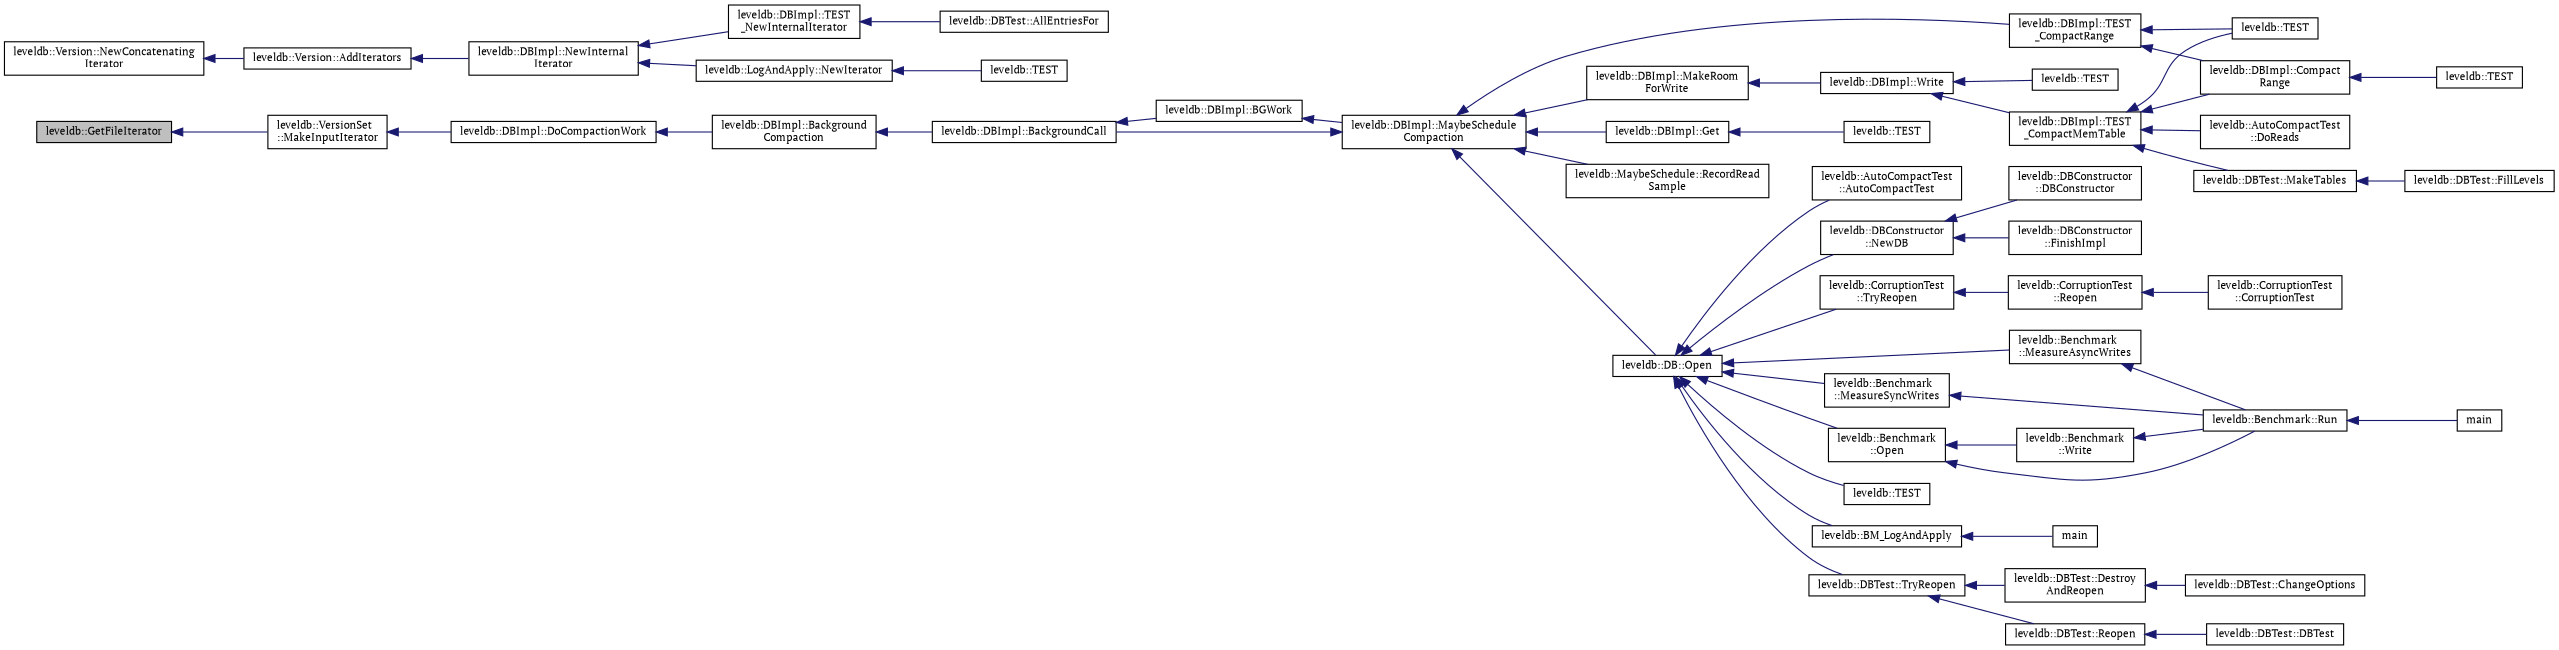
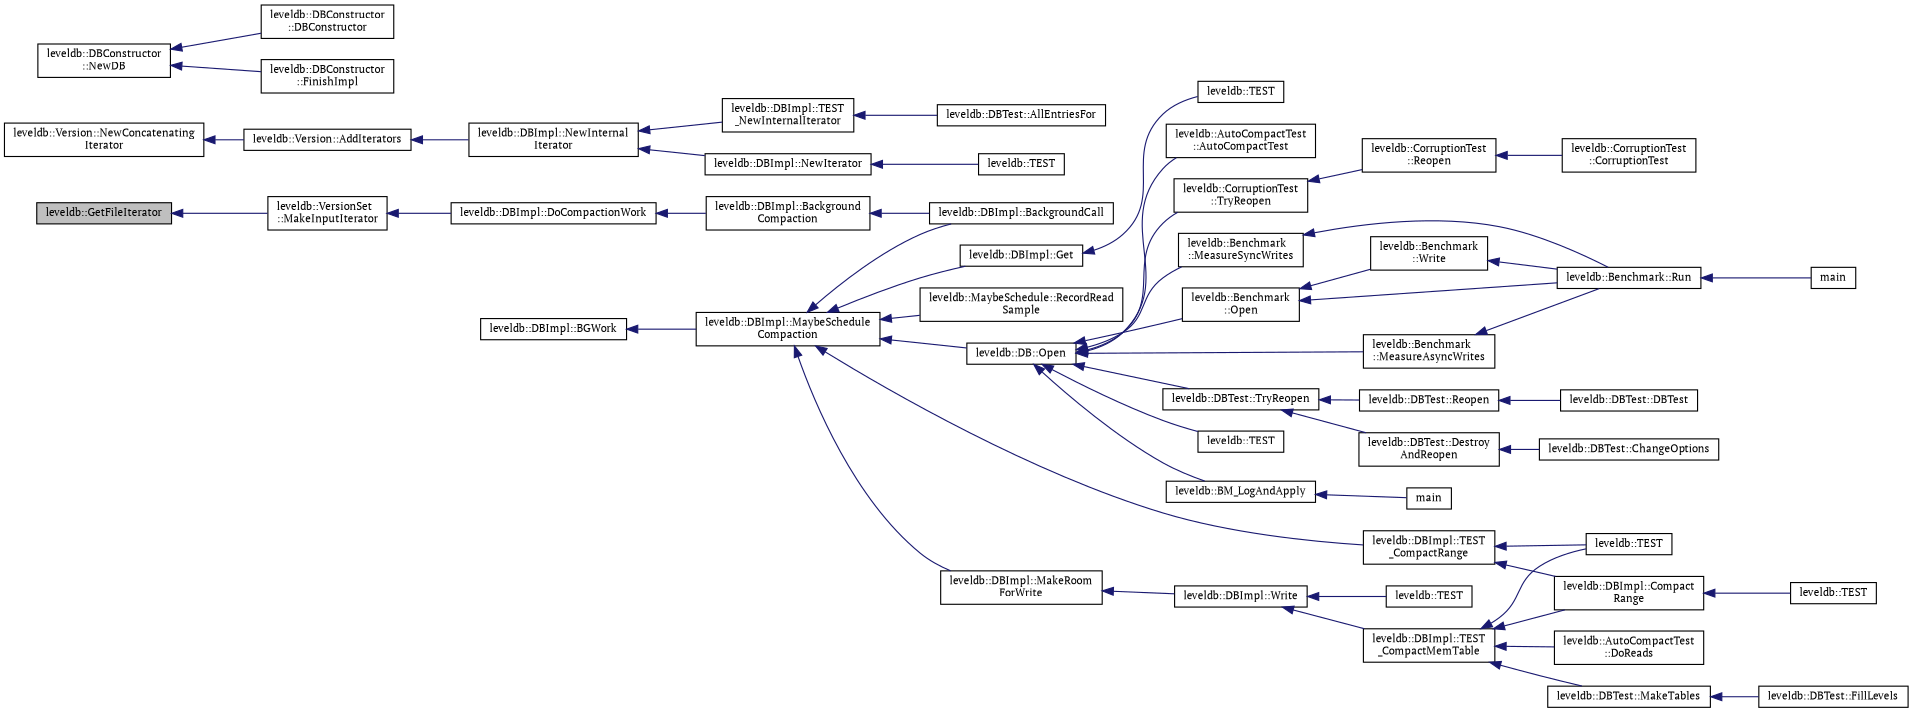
(794, 71) -> (788, 164)
(1142, 120) -> none
(1758, 296) -> none
